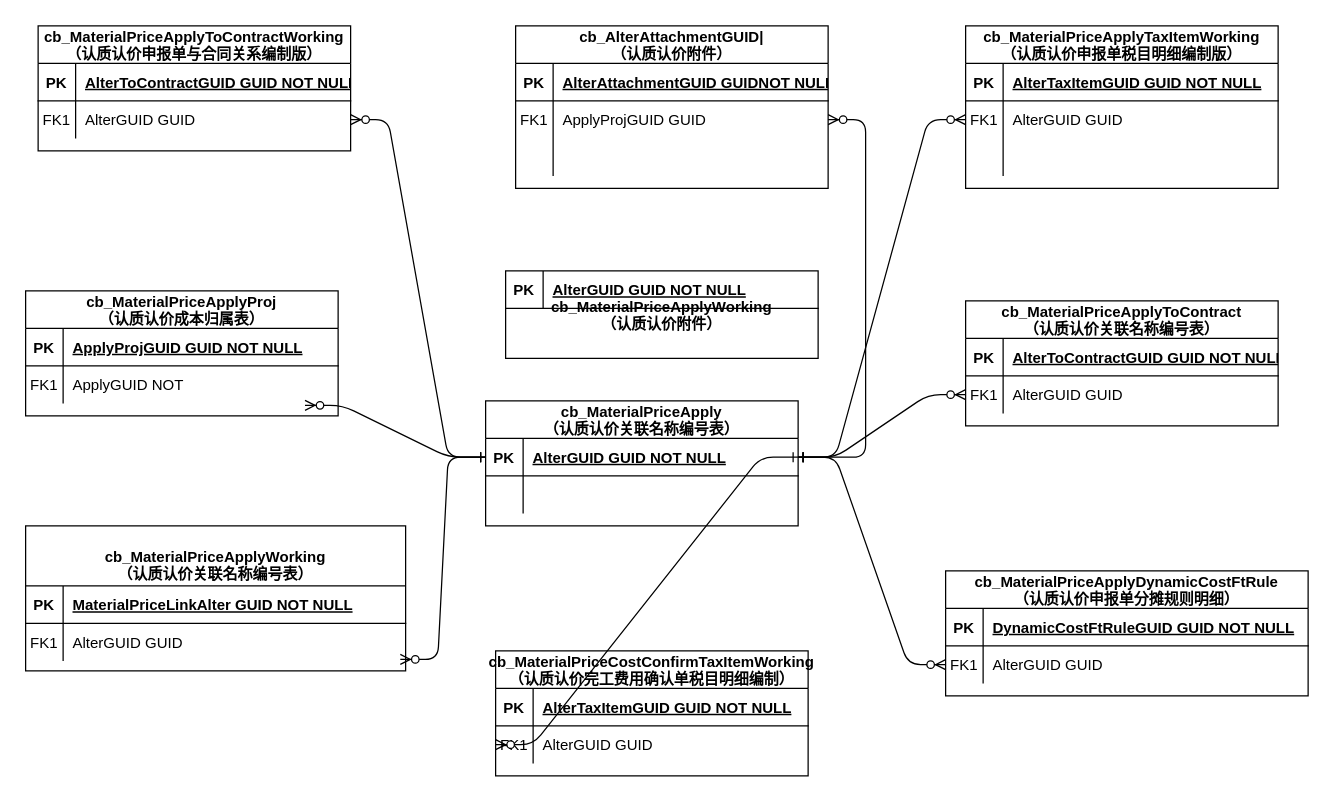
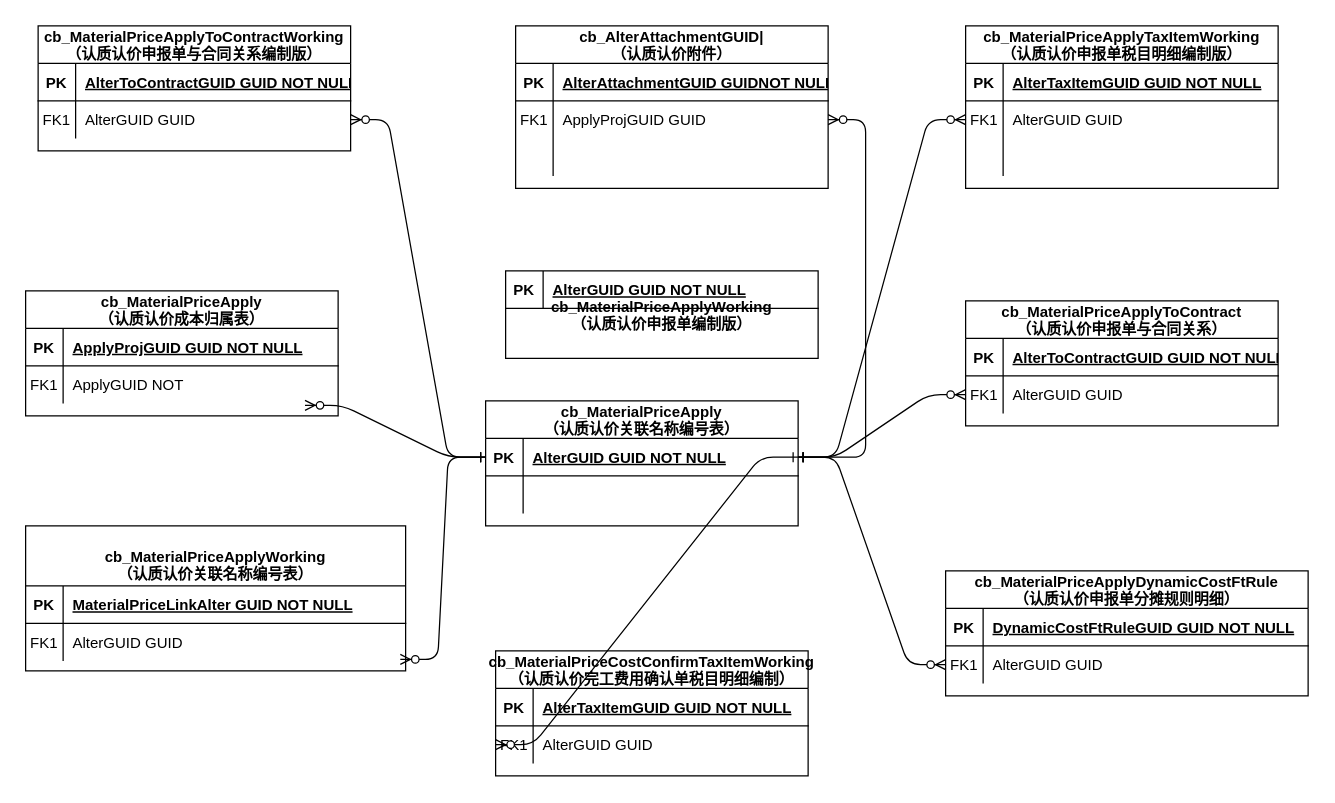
(181, 301) -> (181, 301)
(661, 306) -> (661, 306)
(1121, 311) -> (1121, 311)
